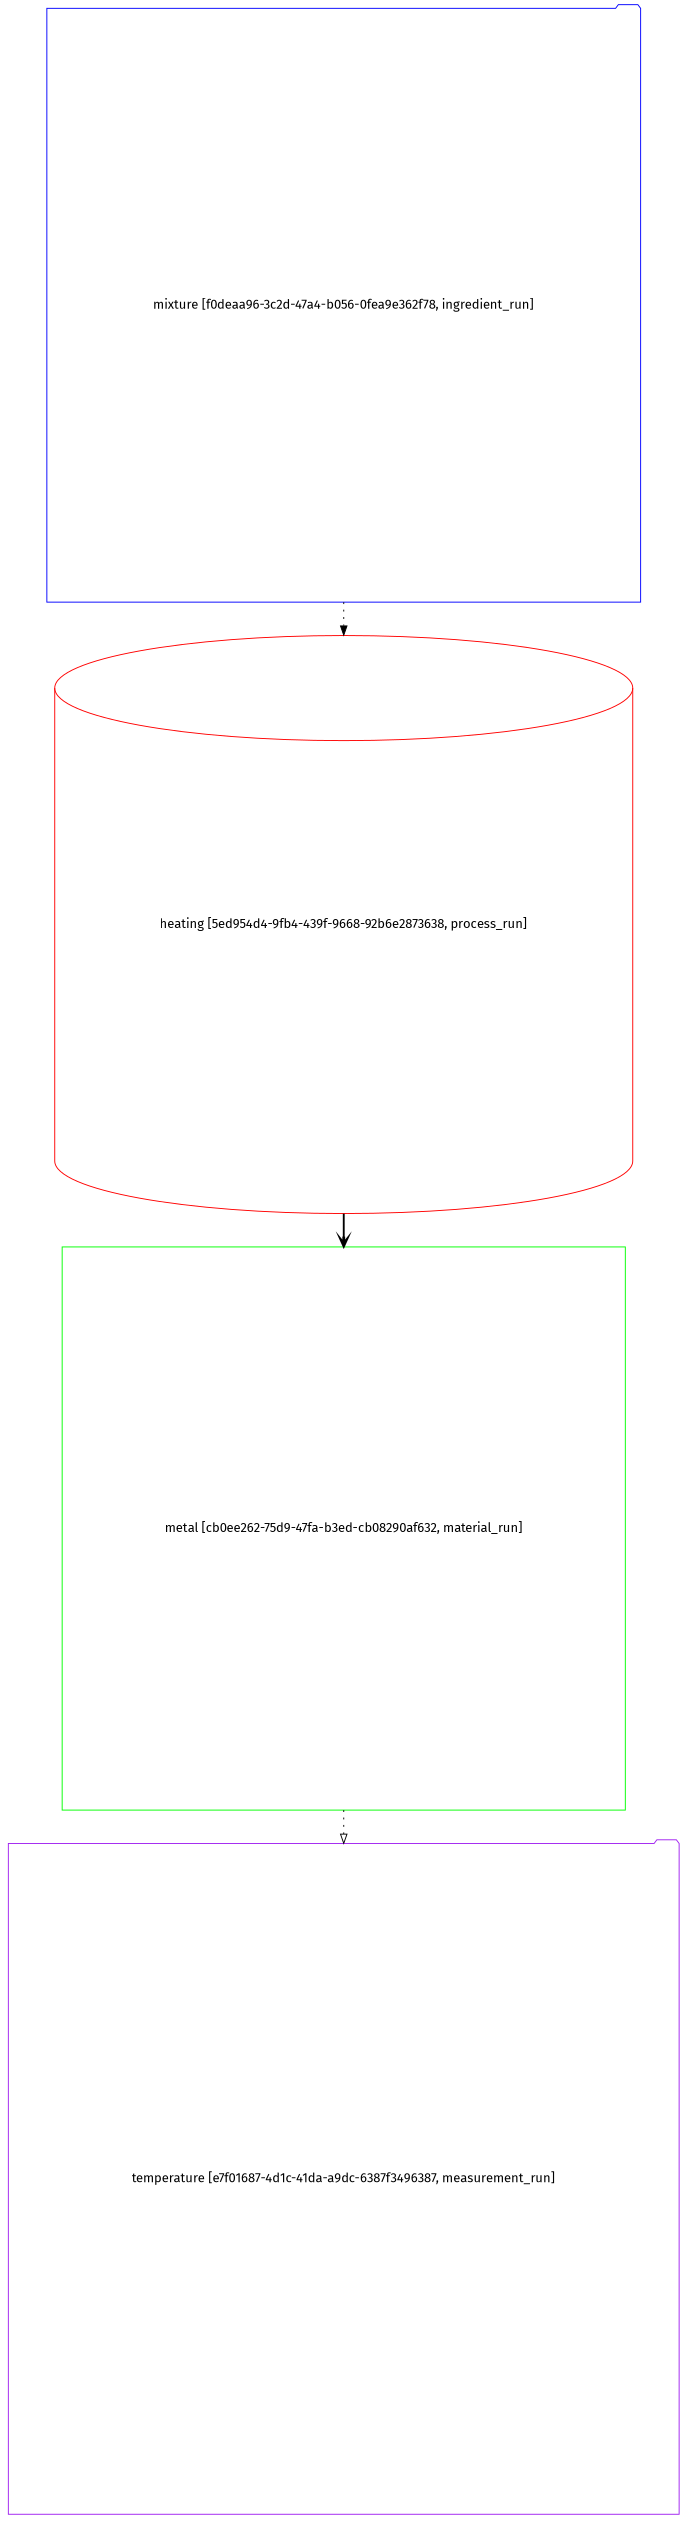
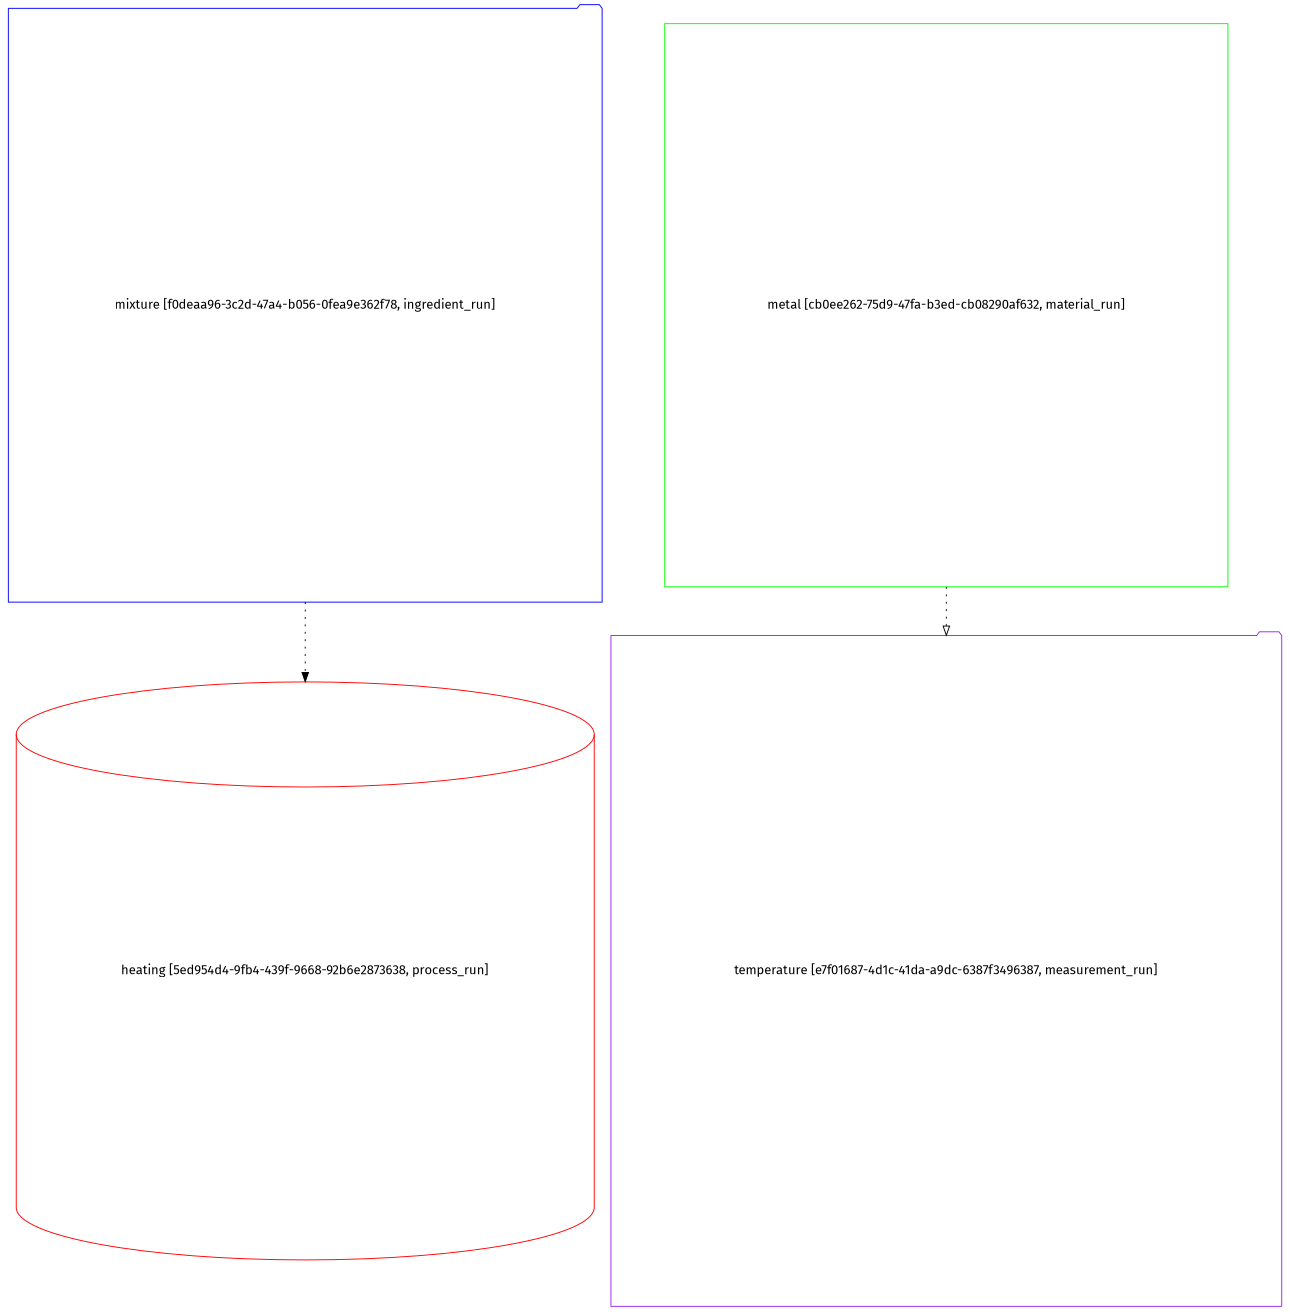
(344, 1226) -> none
